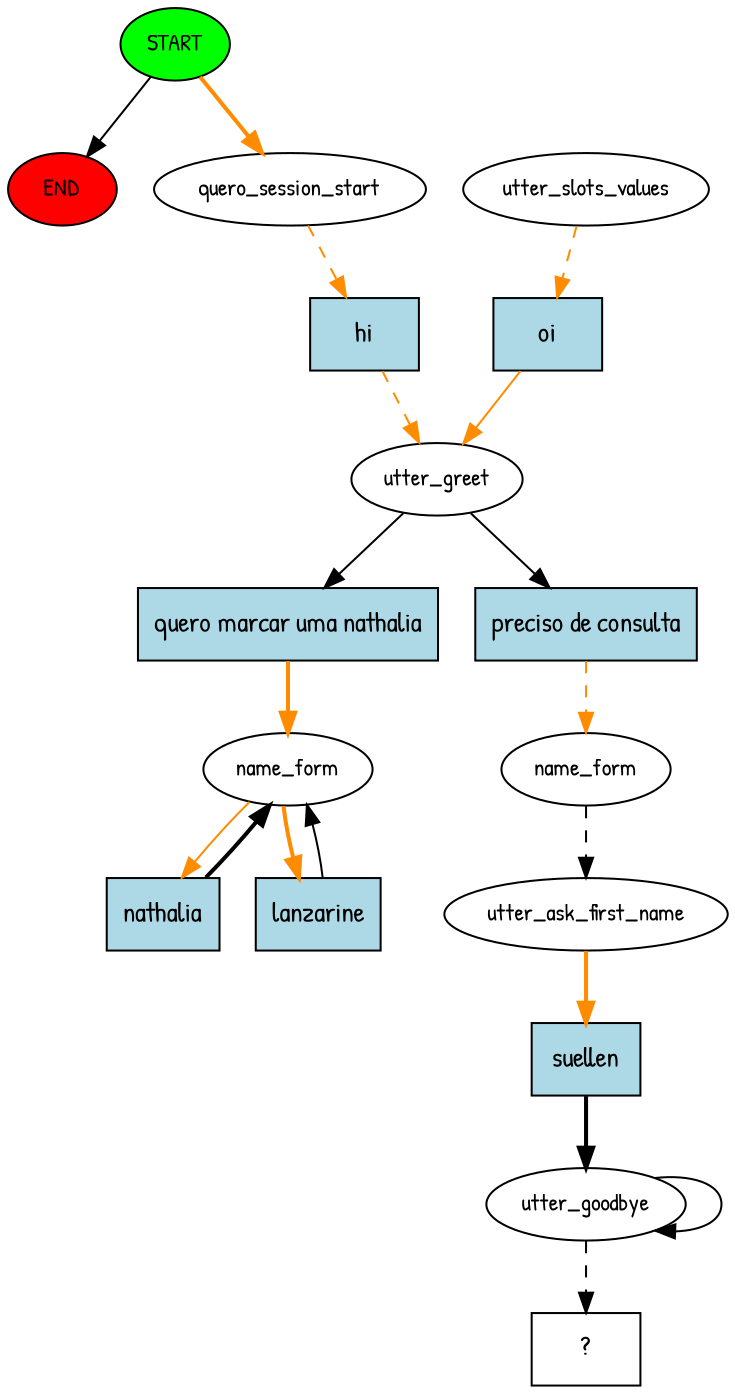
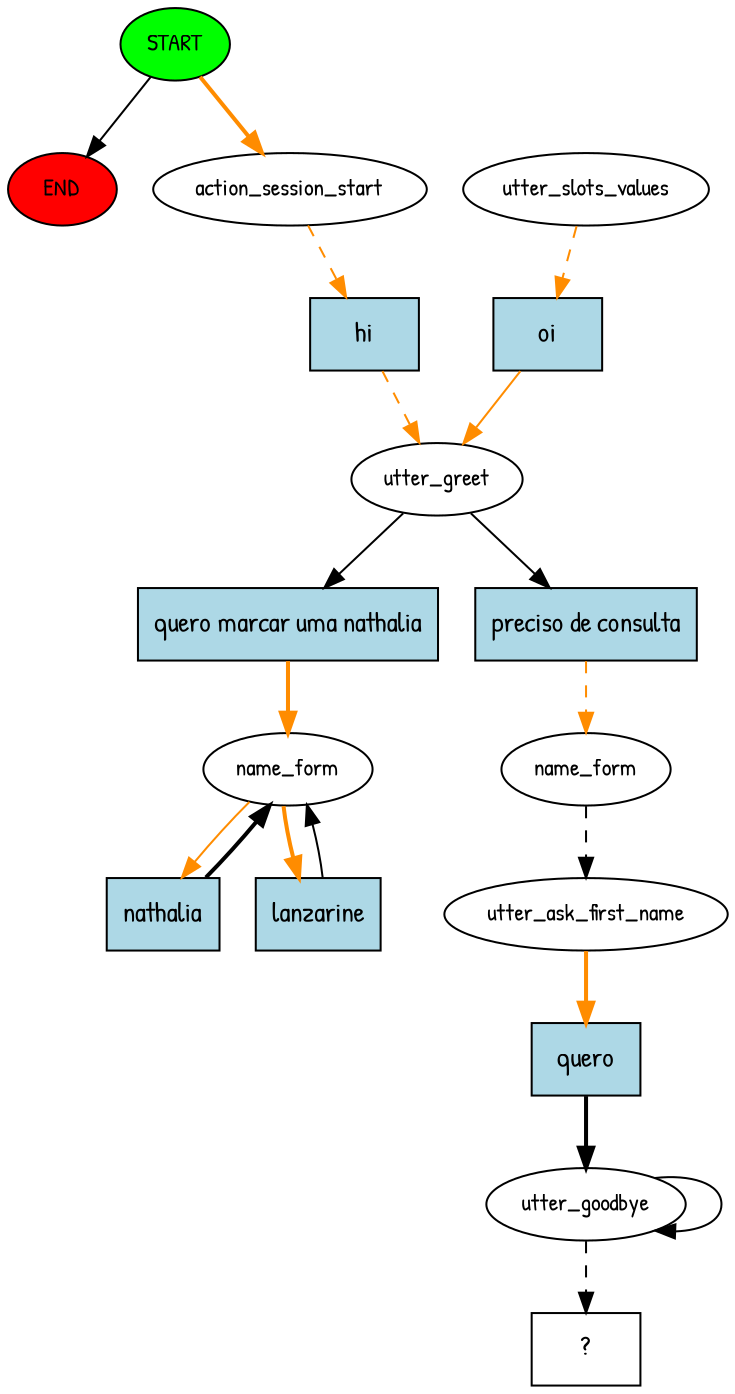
(290, 189) -> (290, 189)
(586, 1059) -> (586, 1059)
